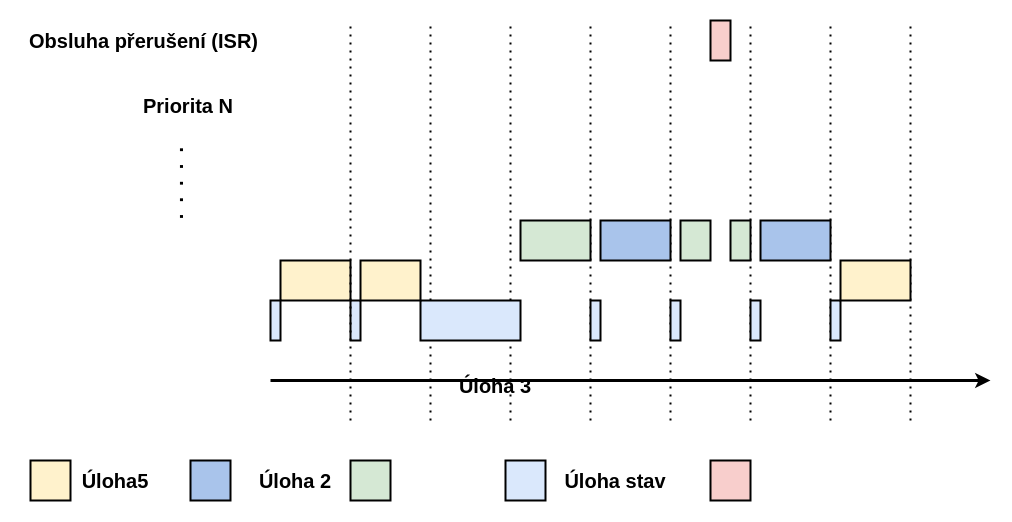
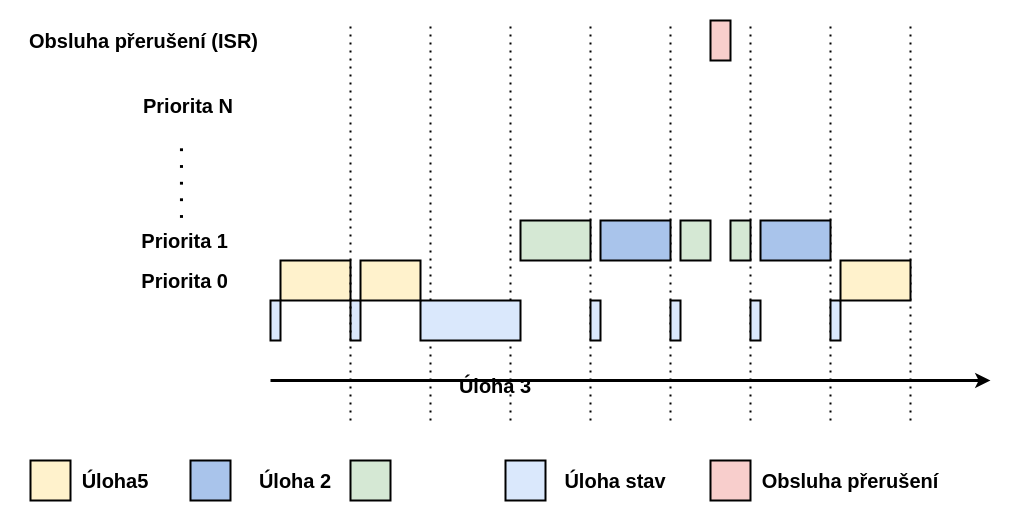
none -> (171, 241)
none -> (171, 281)
none -> (851, 481)
